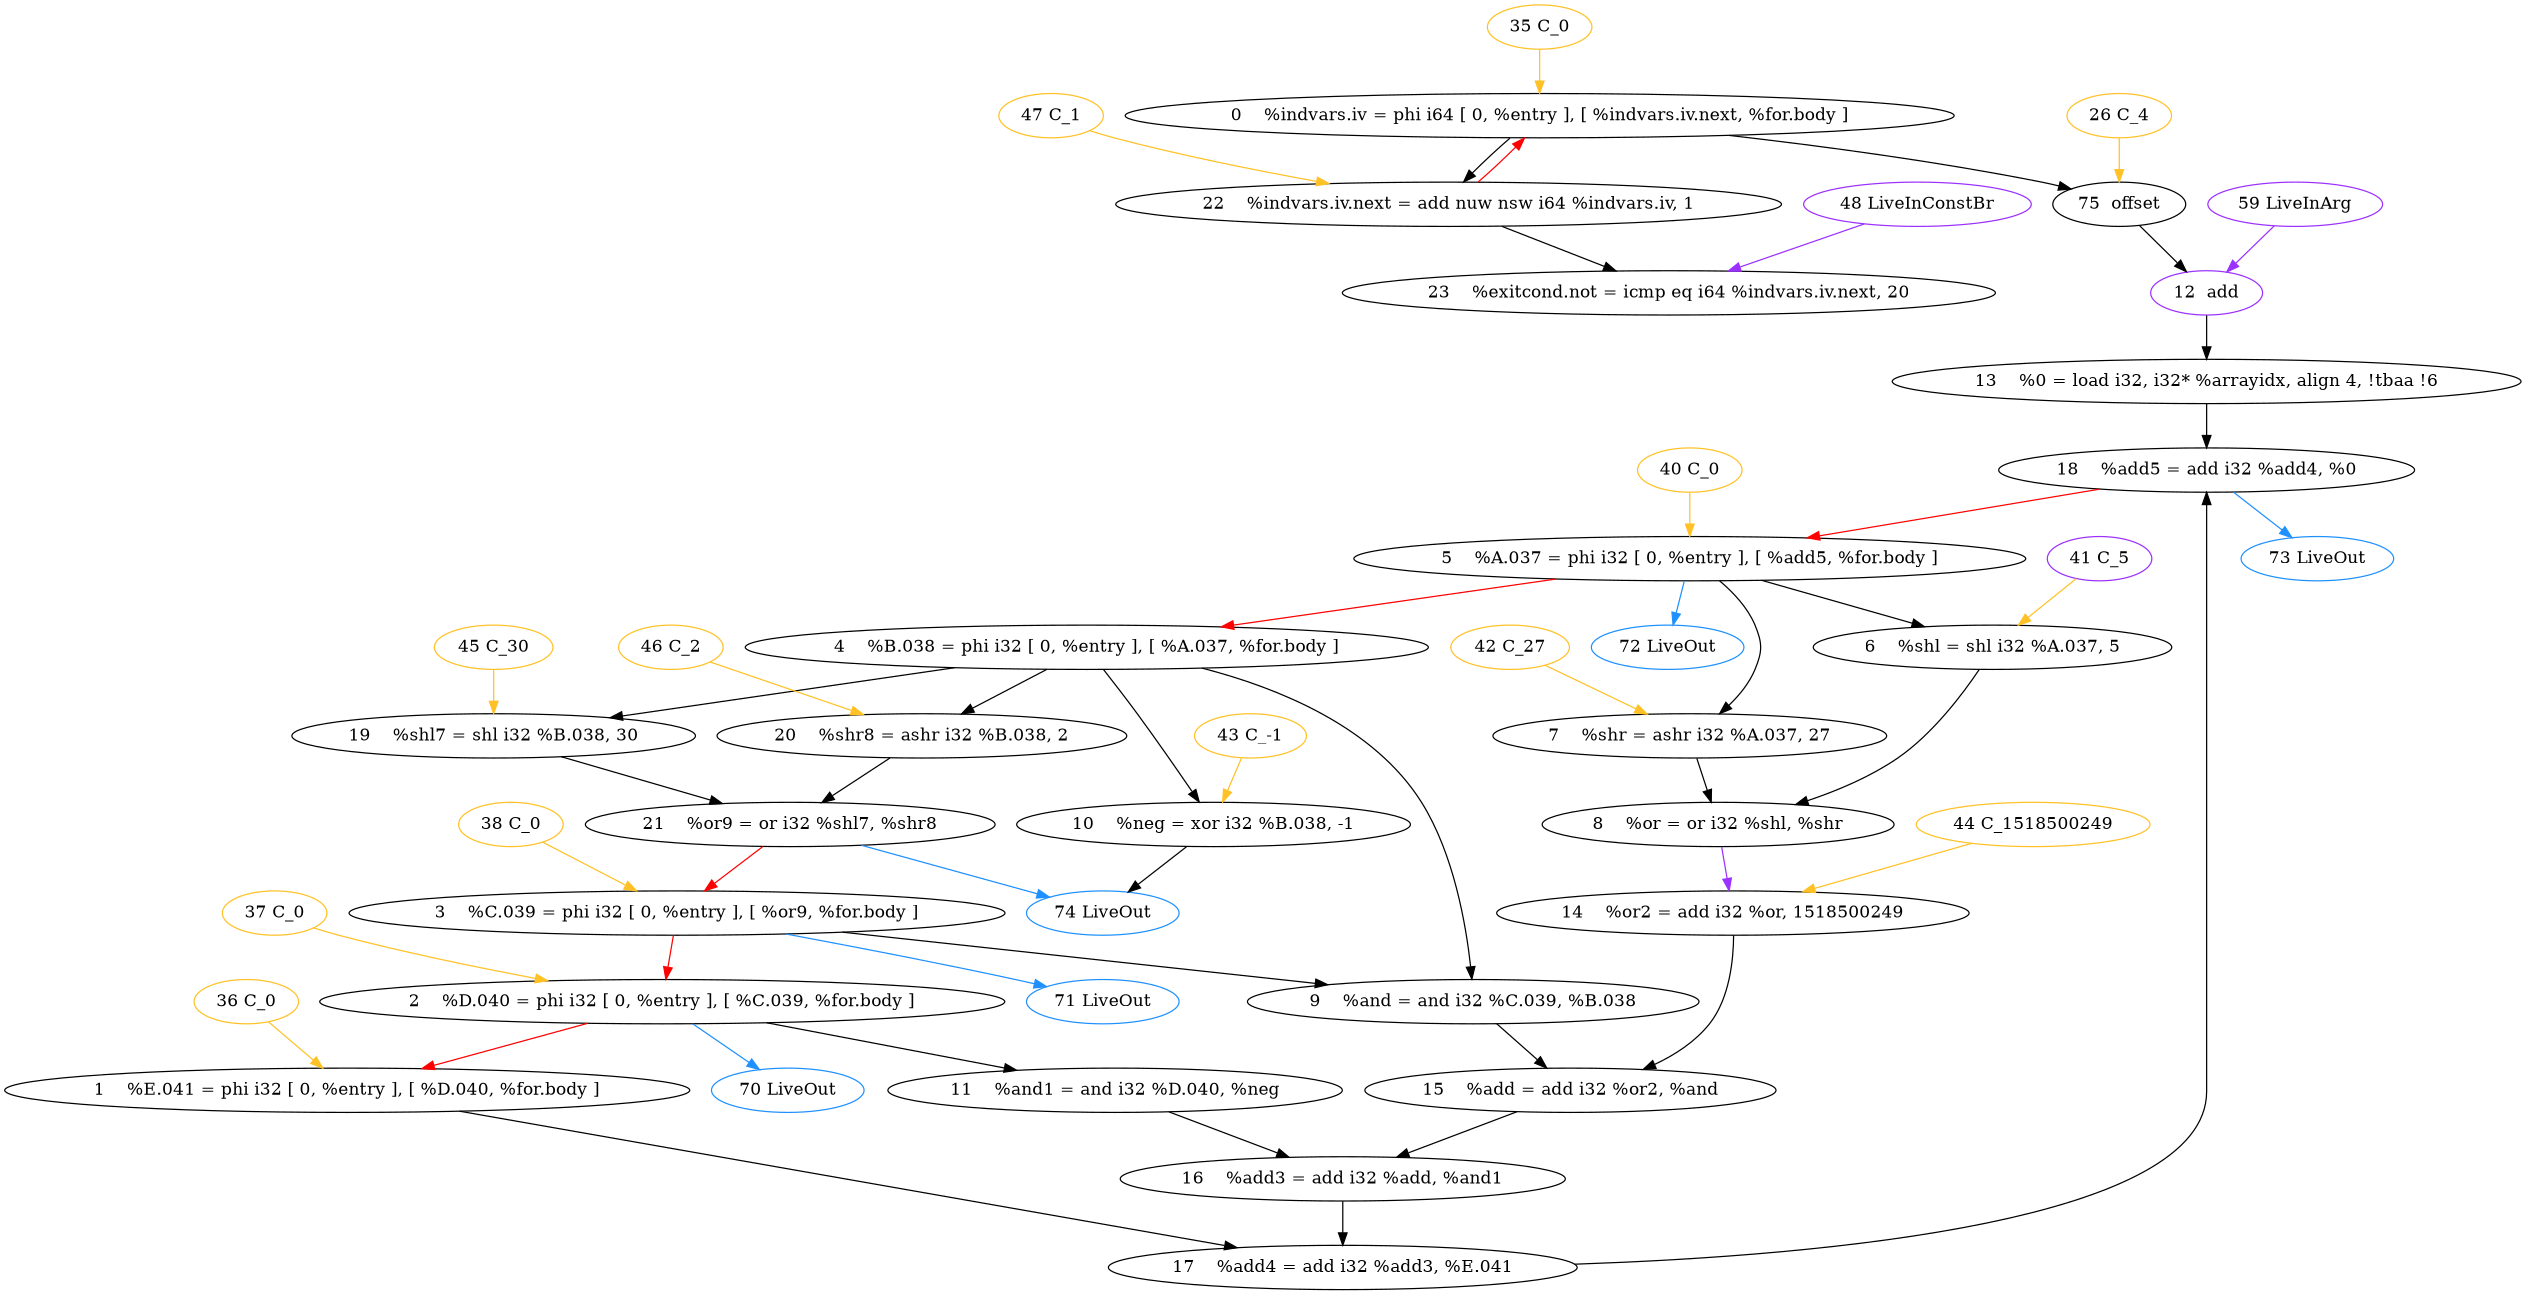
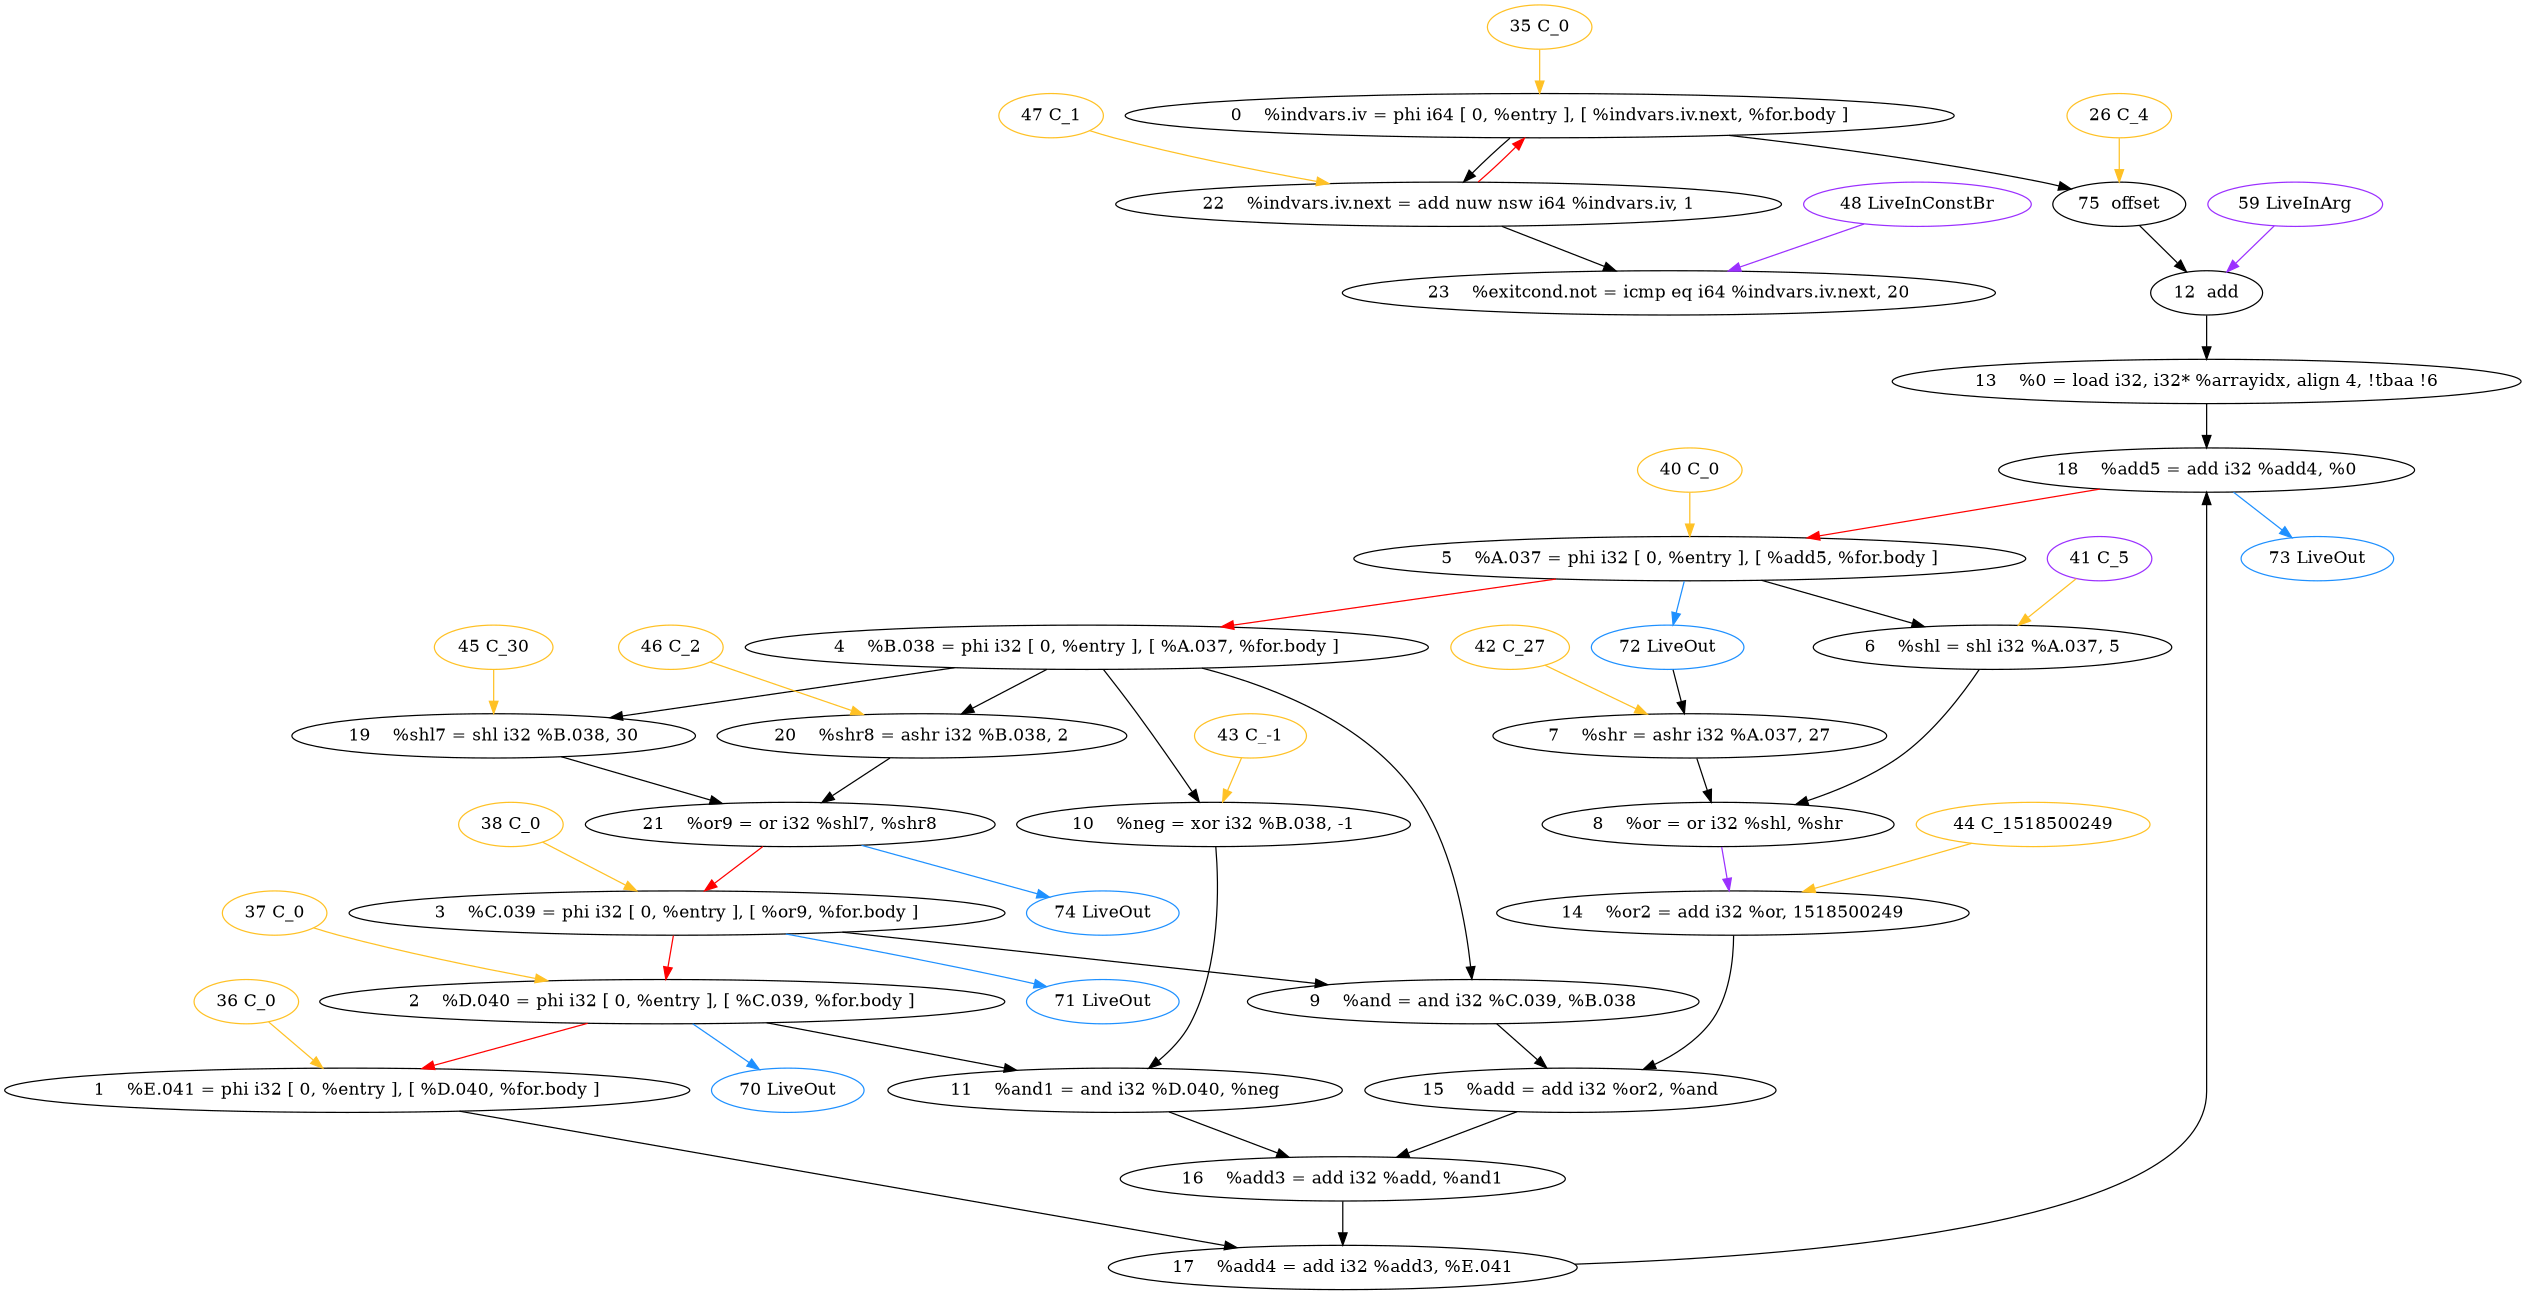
(2207, 293) -> (2207, 293)
(1760, 641) -> (1677, 686)
(1162, 865) -> (1211, 961)
